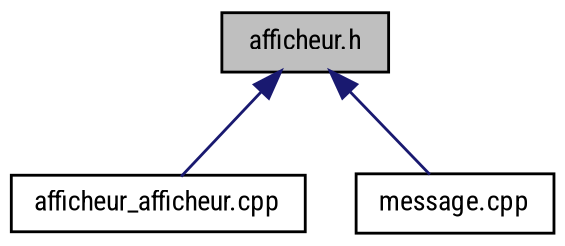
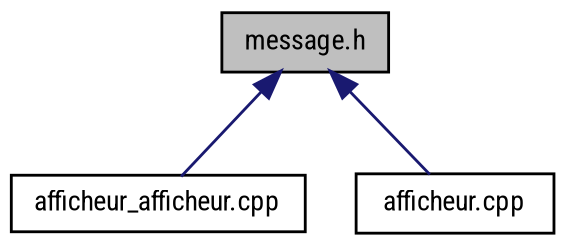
(305, 42) -> (305, 42)
(455, 204) -> (455, 204)
